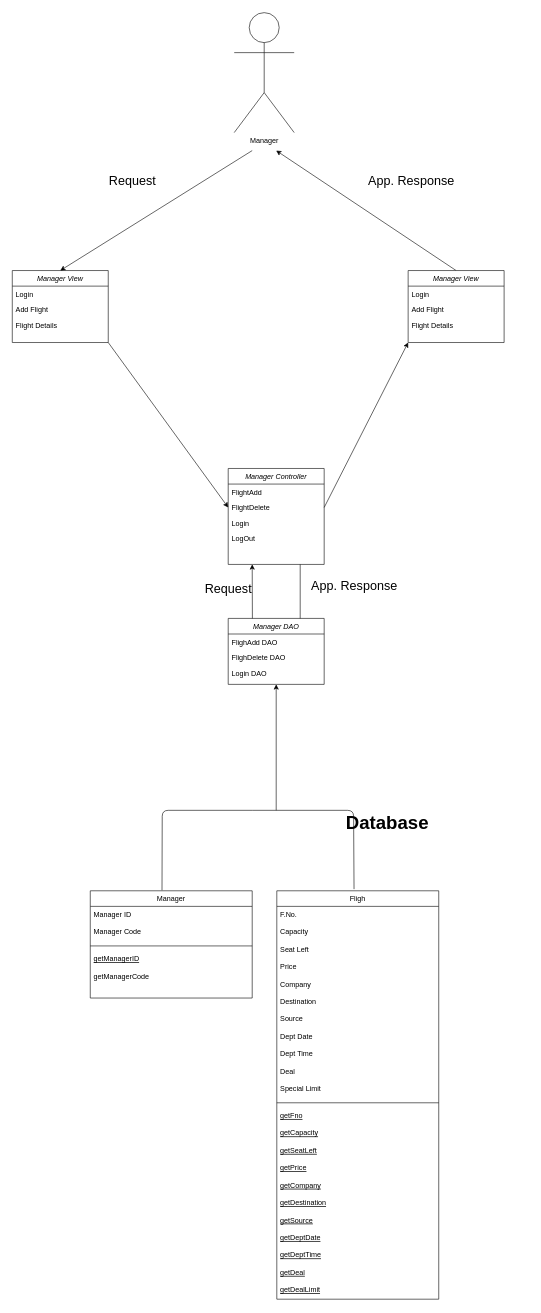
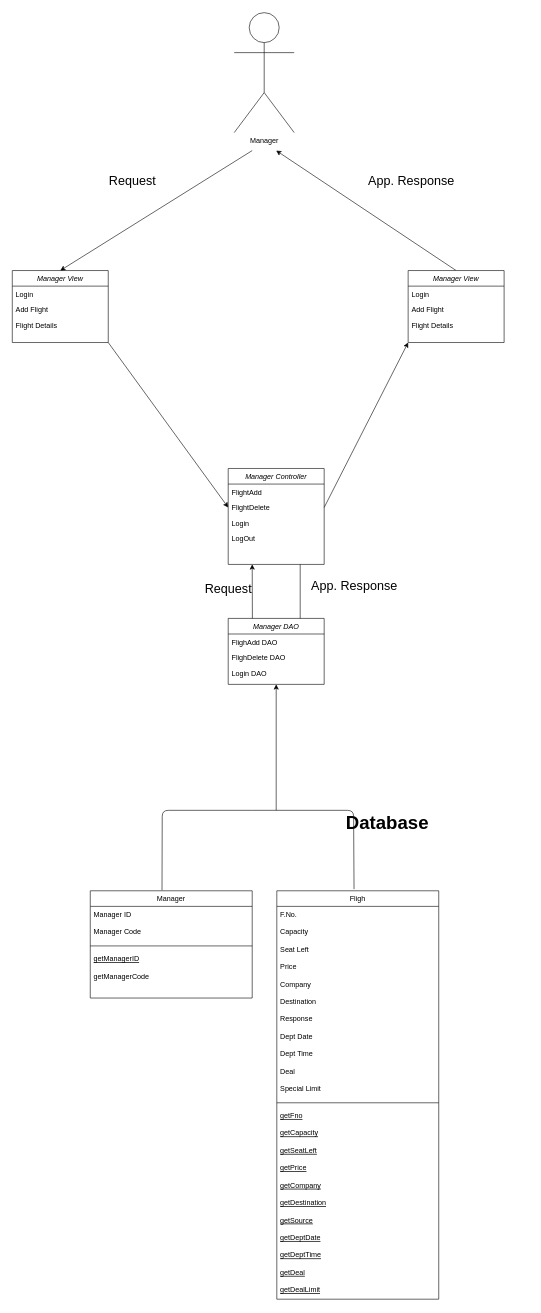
(292, 1019) -> (296, 1019)
